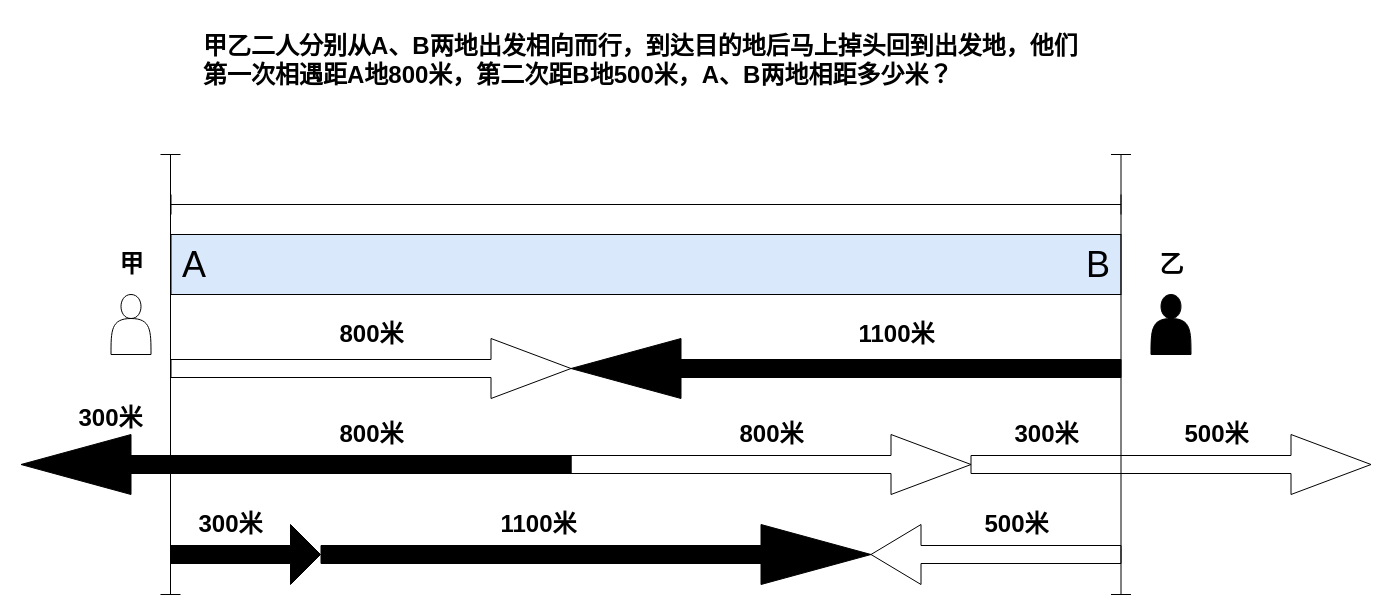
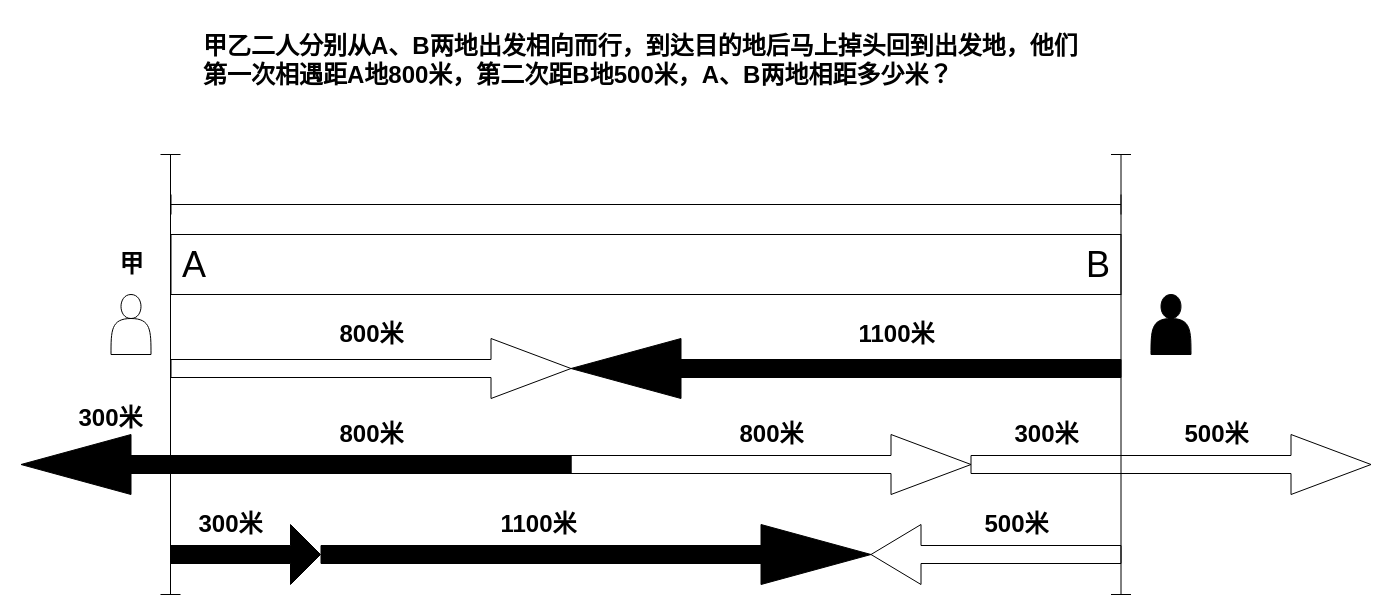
(646, 265) -> (646, 265)
(1171, 265) -> none
